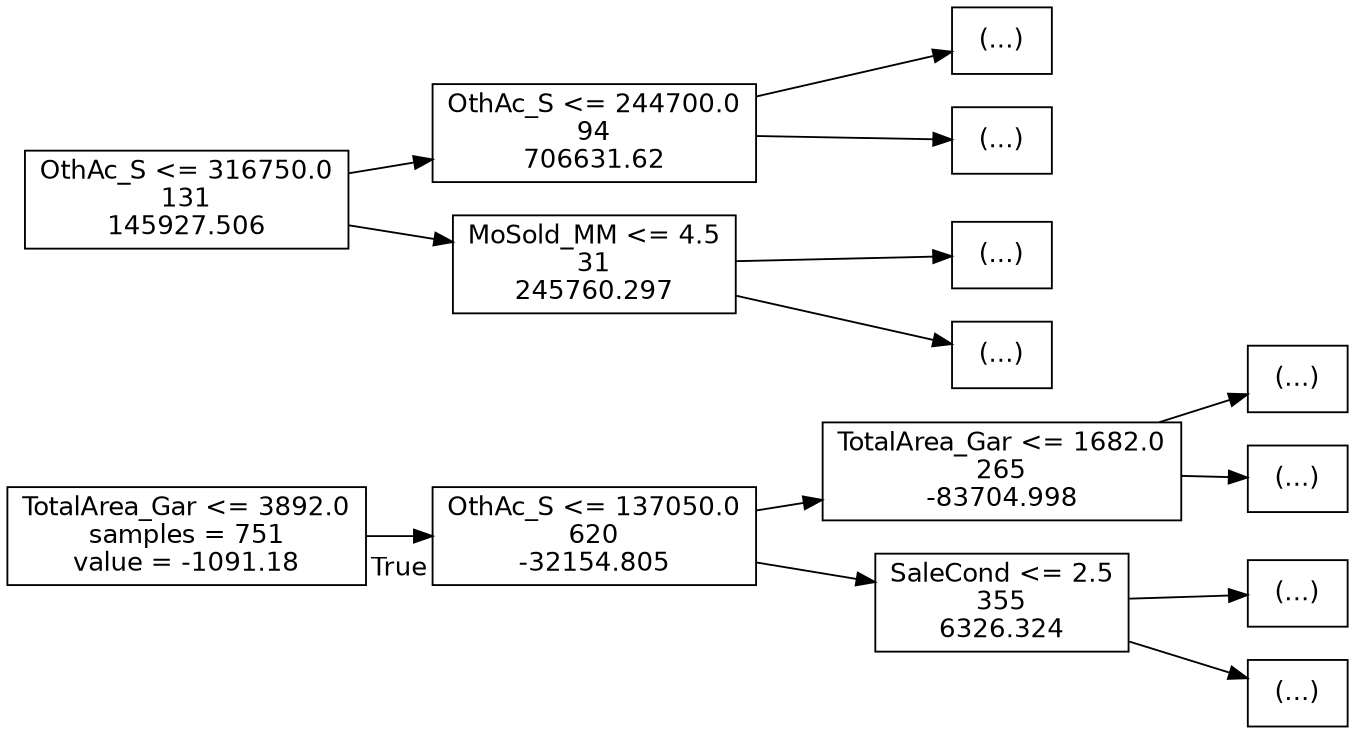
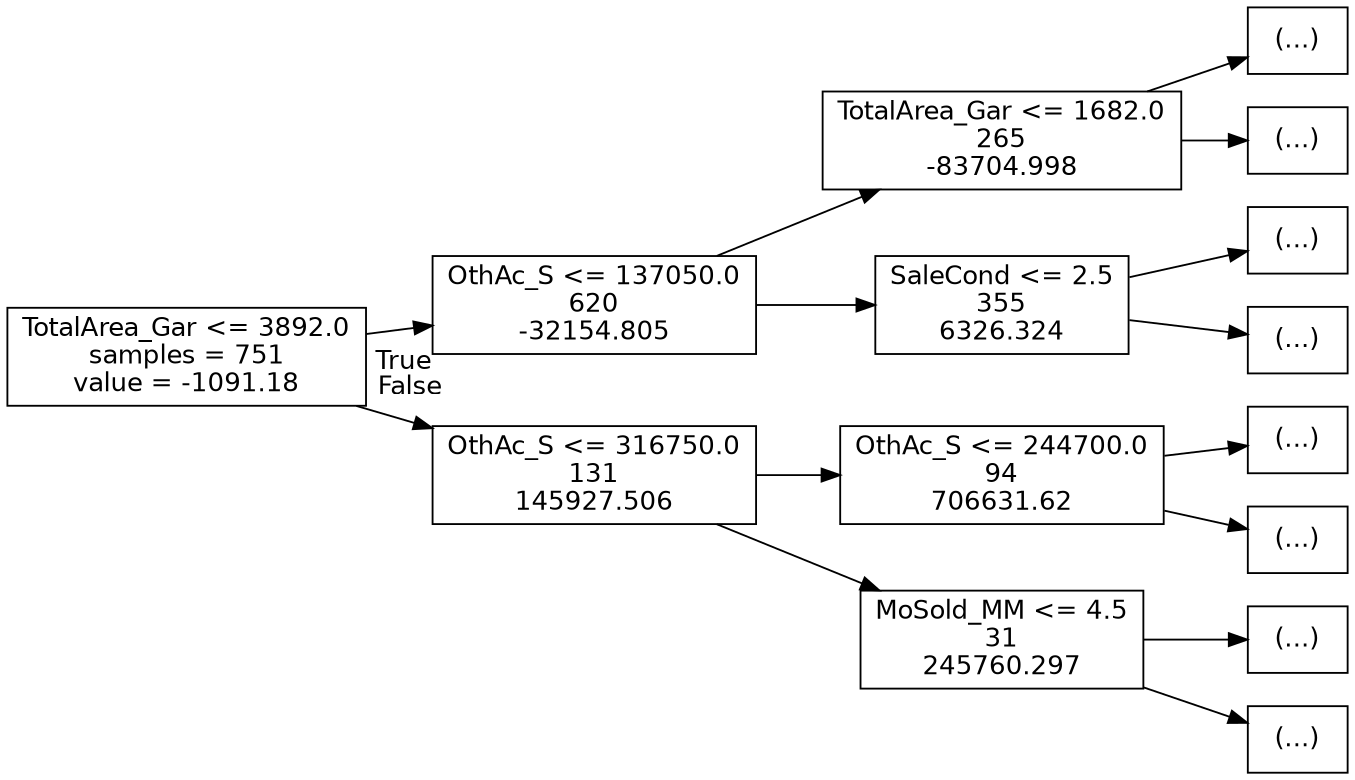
none -> (385, 414)
